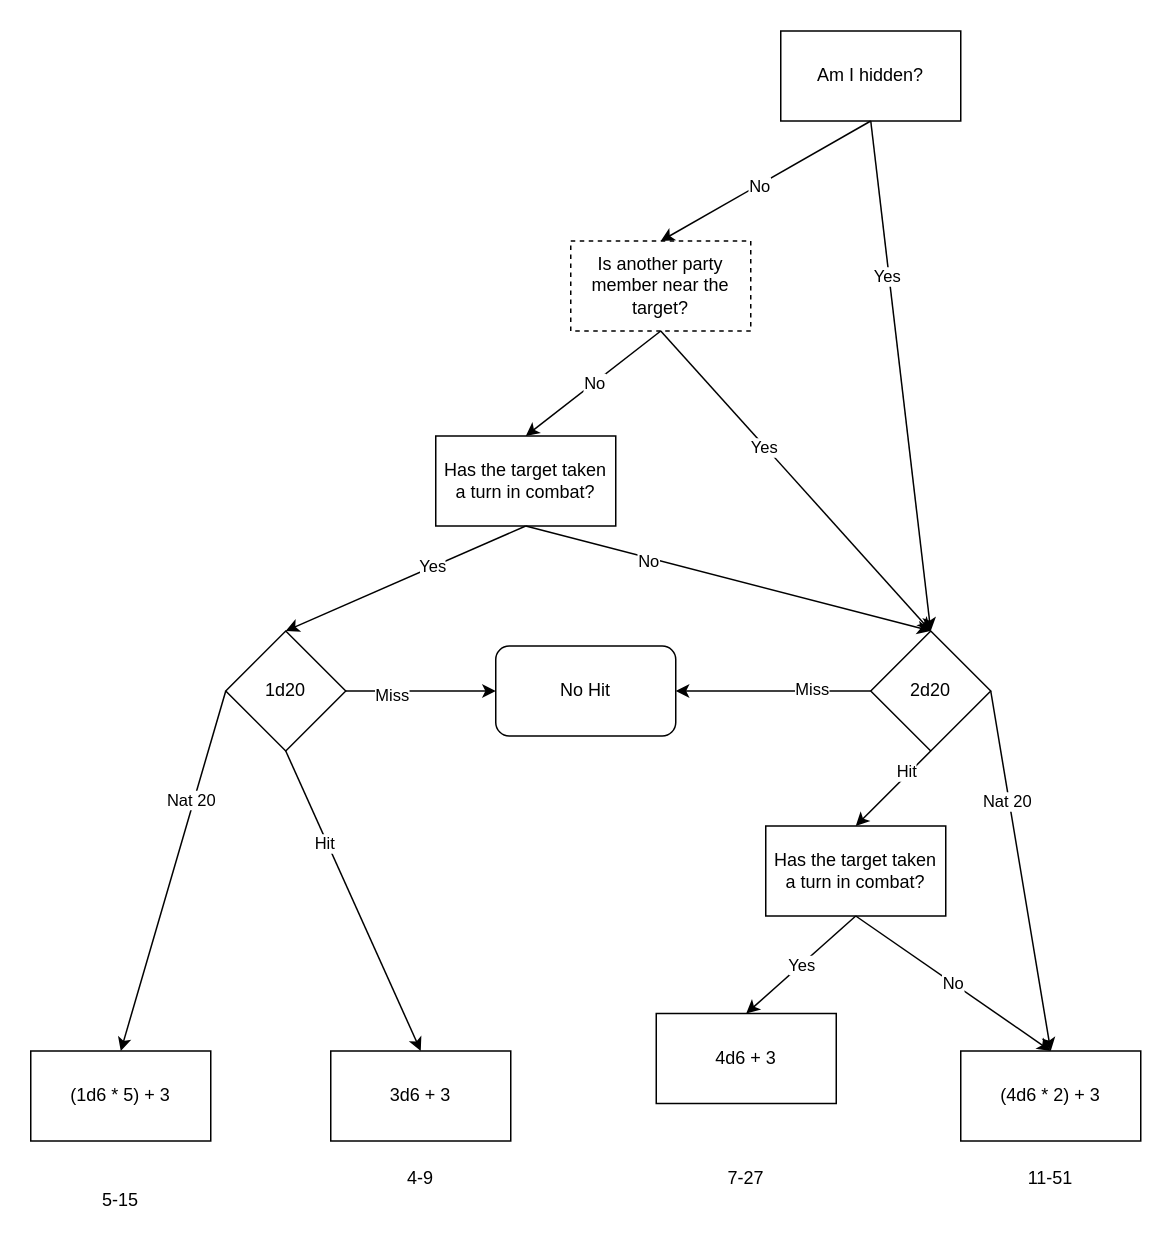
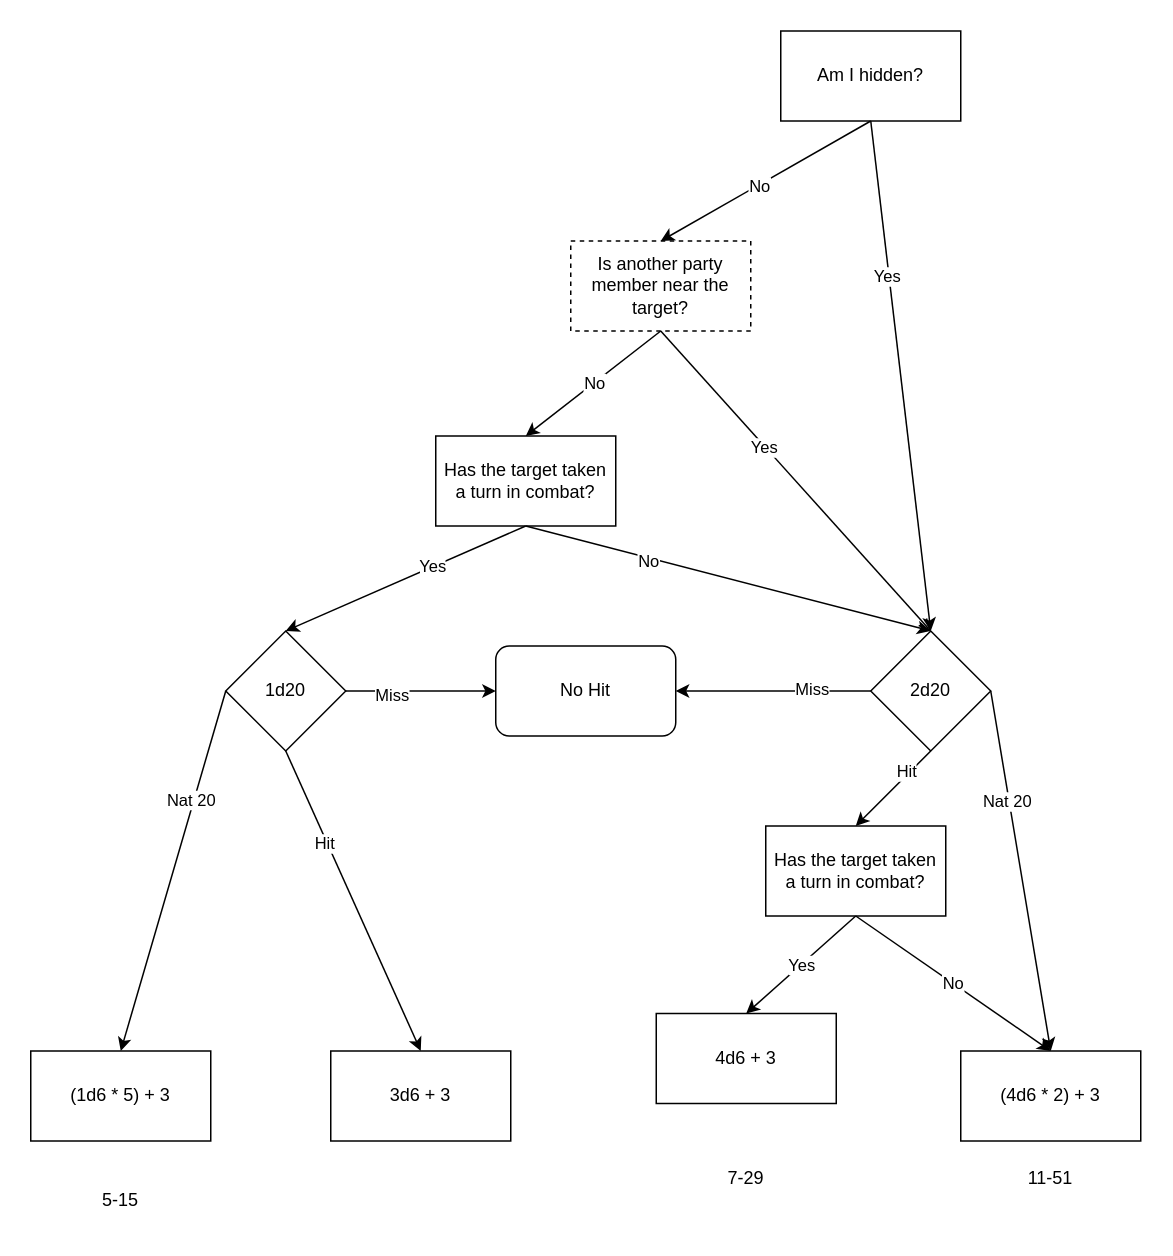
(923, 622) -> (924, 623)
(421, 1178) -> none
(746, 1178) -> (746, 1178)
